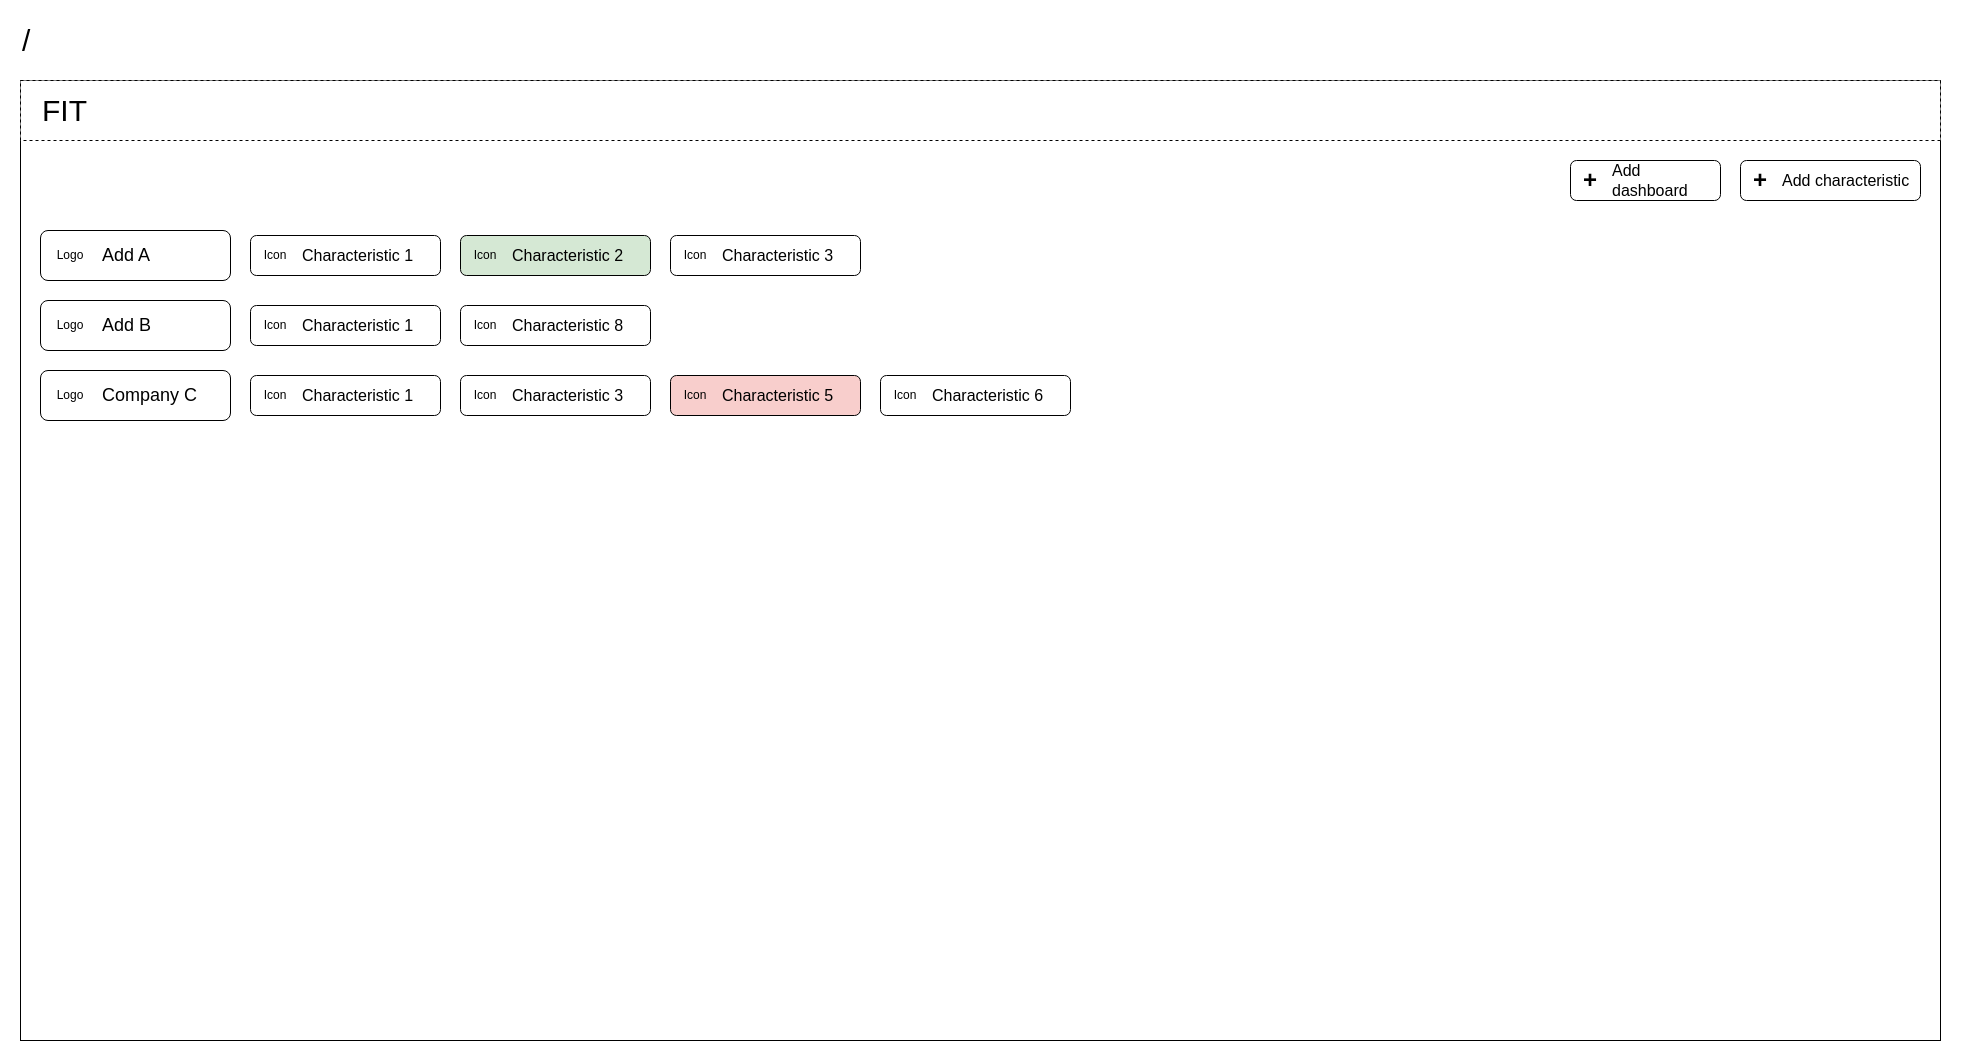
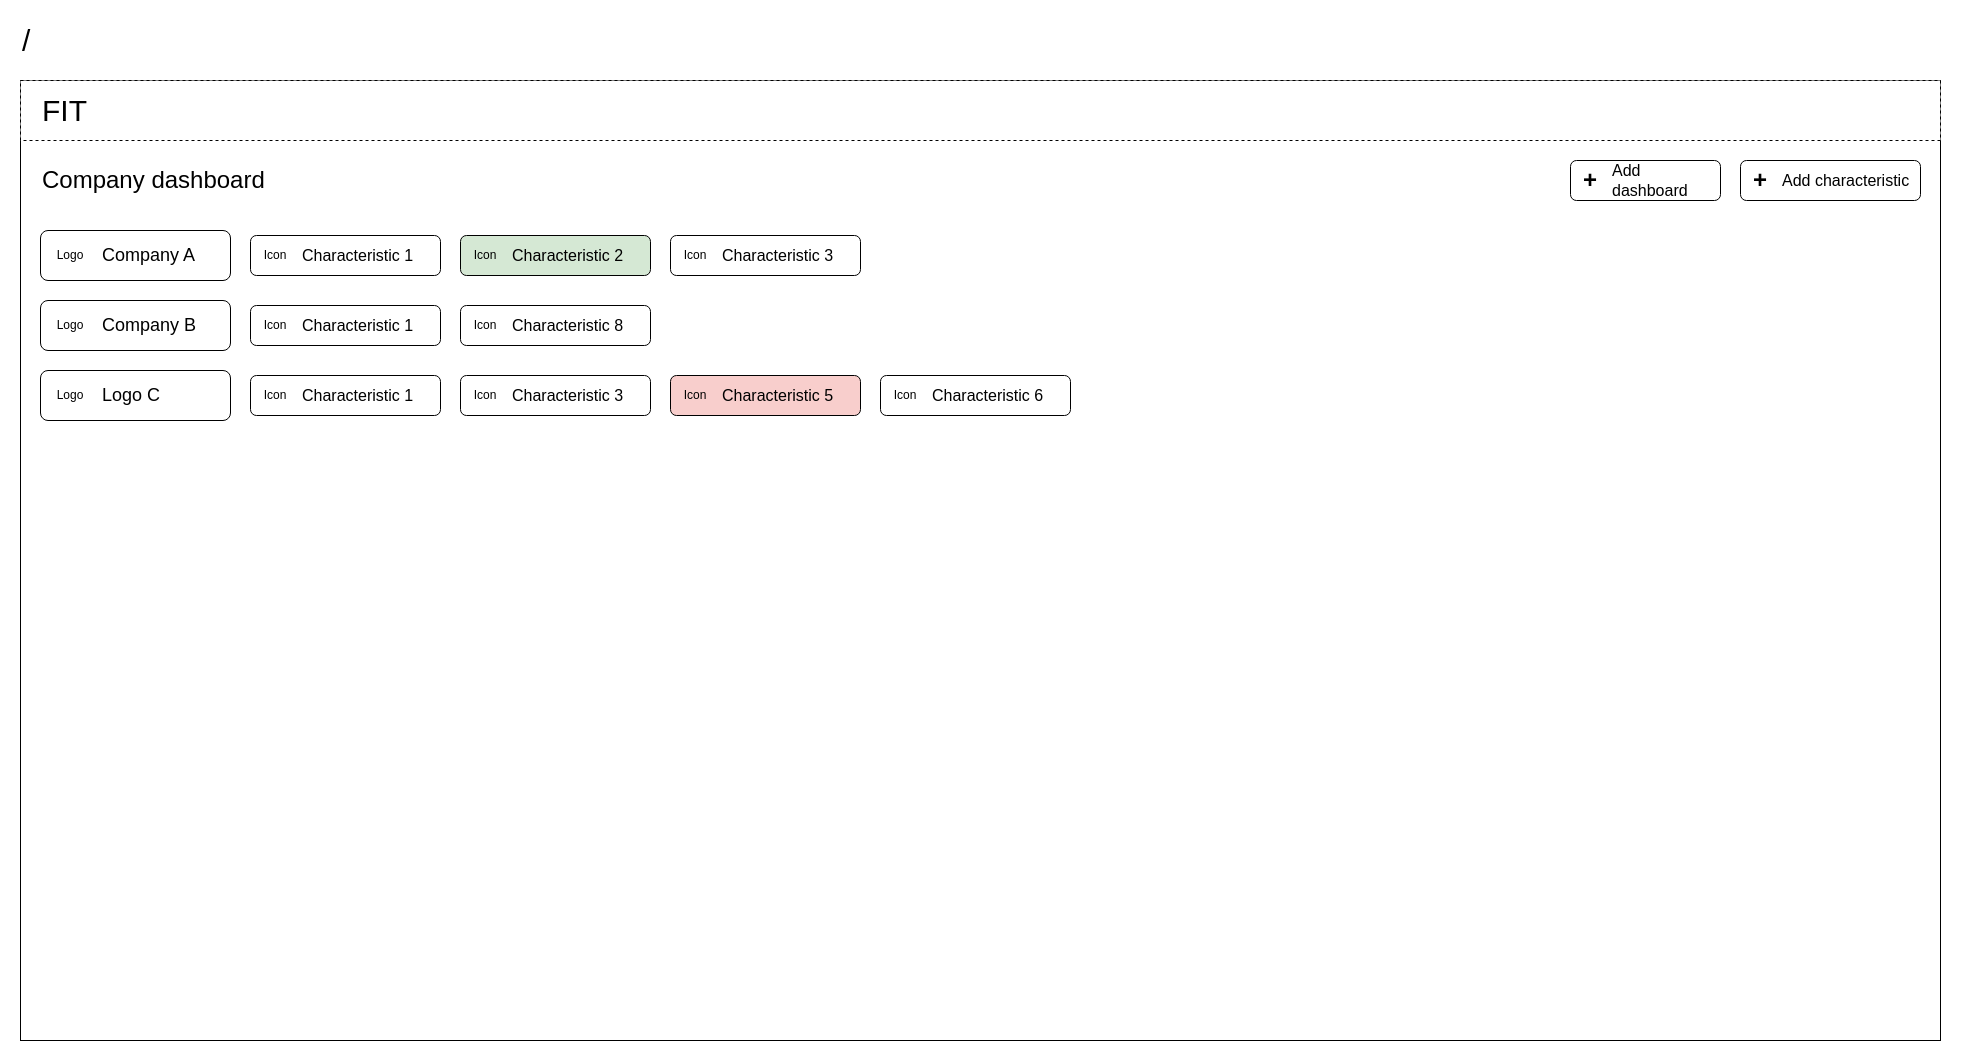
none -> (151, 181)
(125, 256) -> (146, 256)
(125, 326) -> (146, 326)
(146, 396) -> (130, 396)
